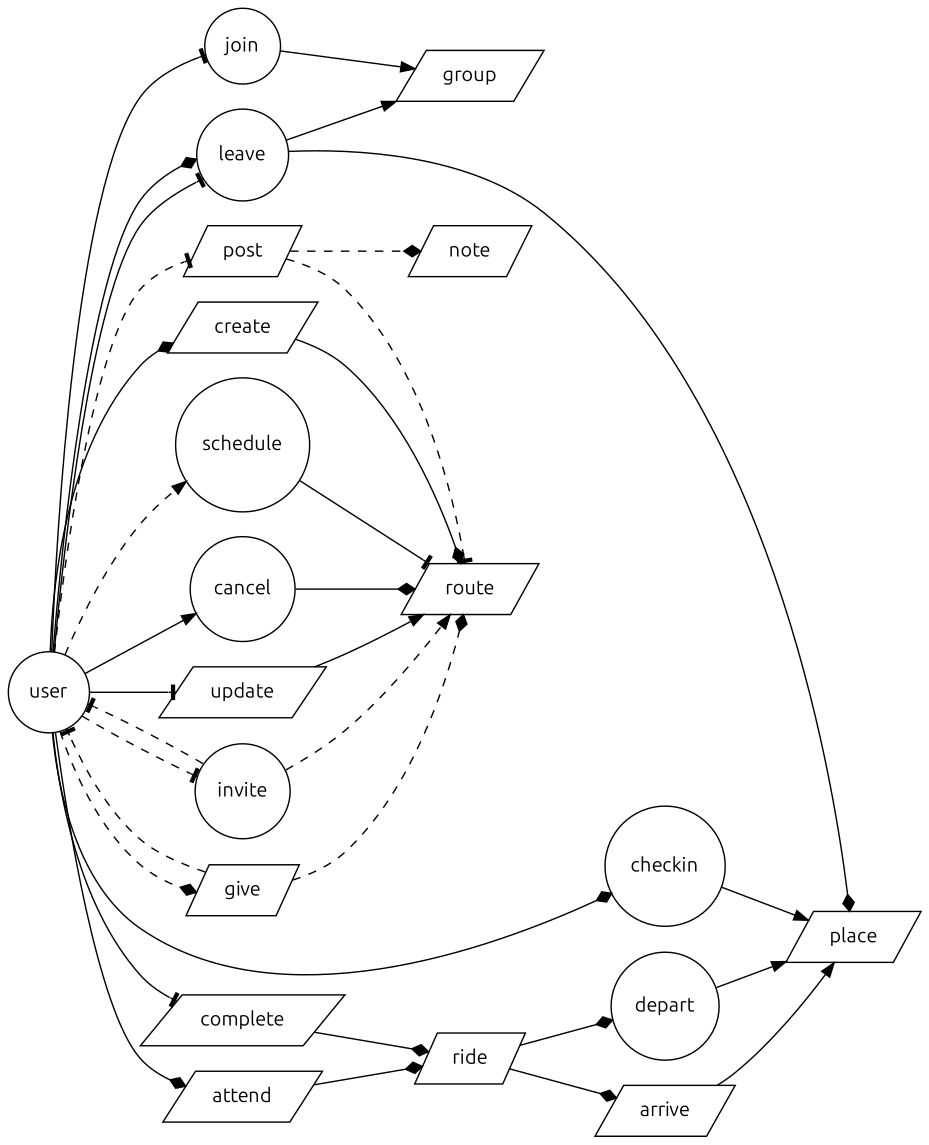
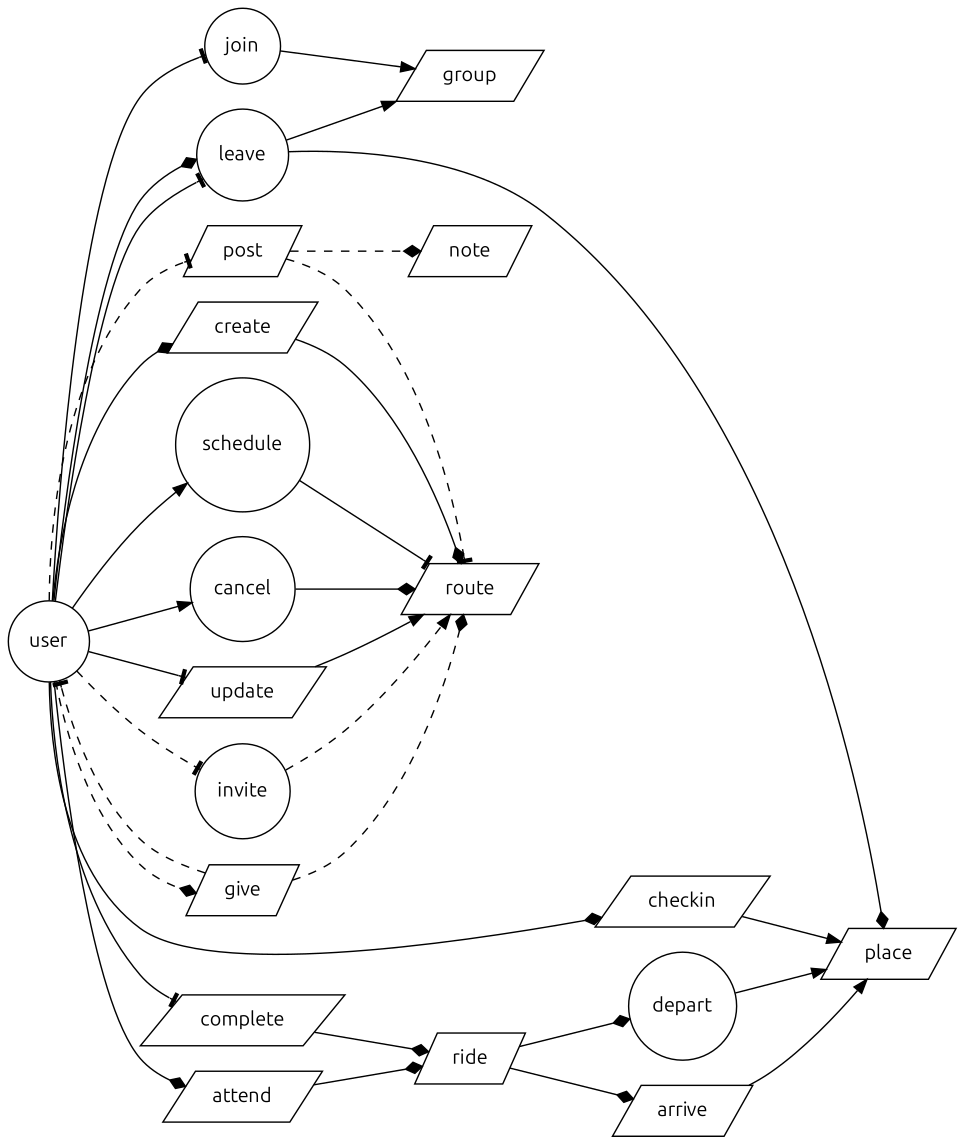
(110, 566) -> (120, 546)
(150, 734) -> none
(665, 866) -> (683, 902)
